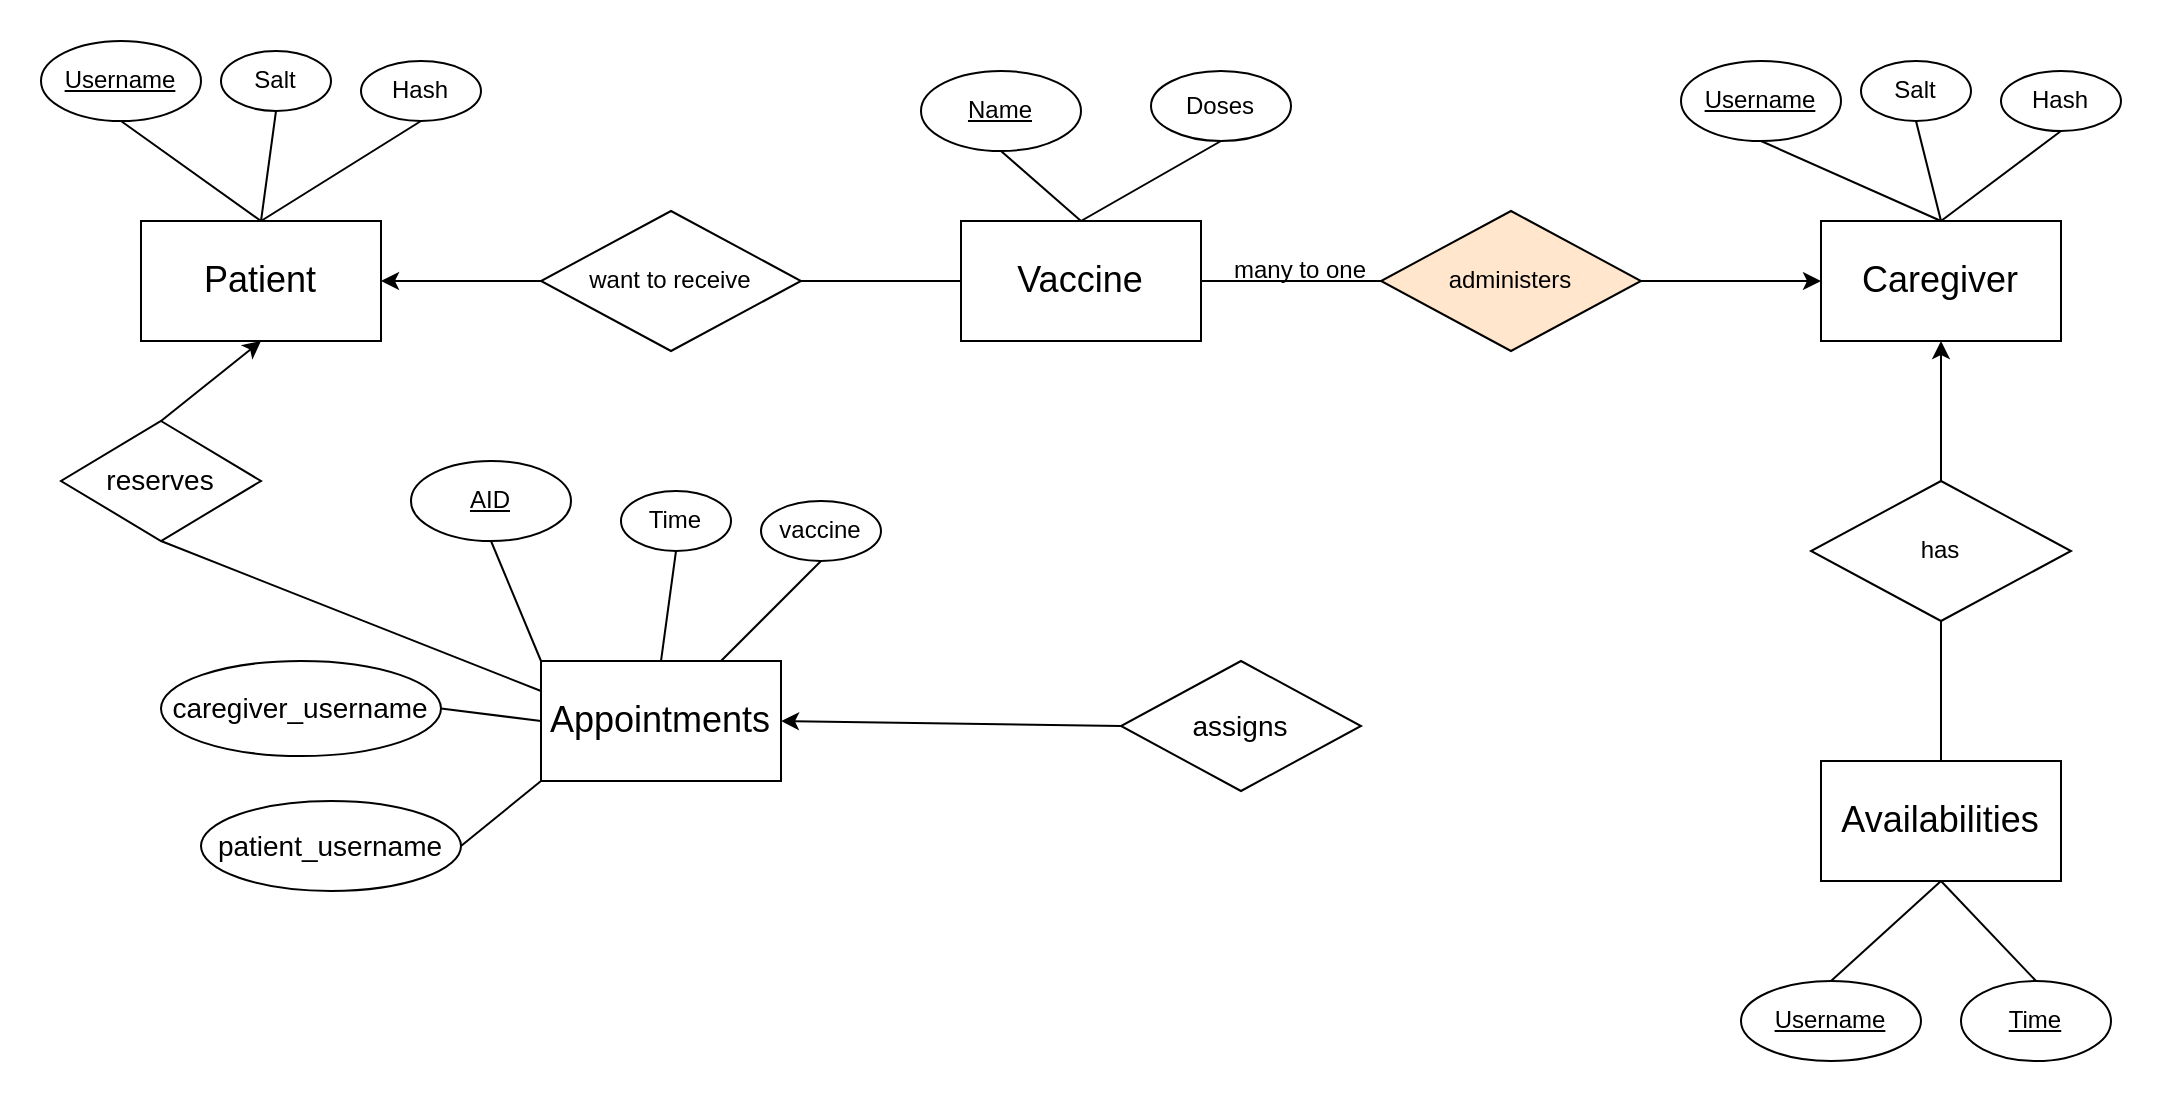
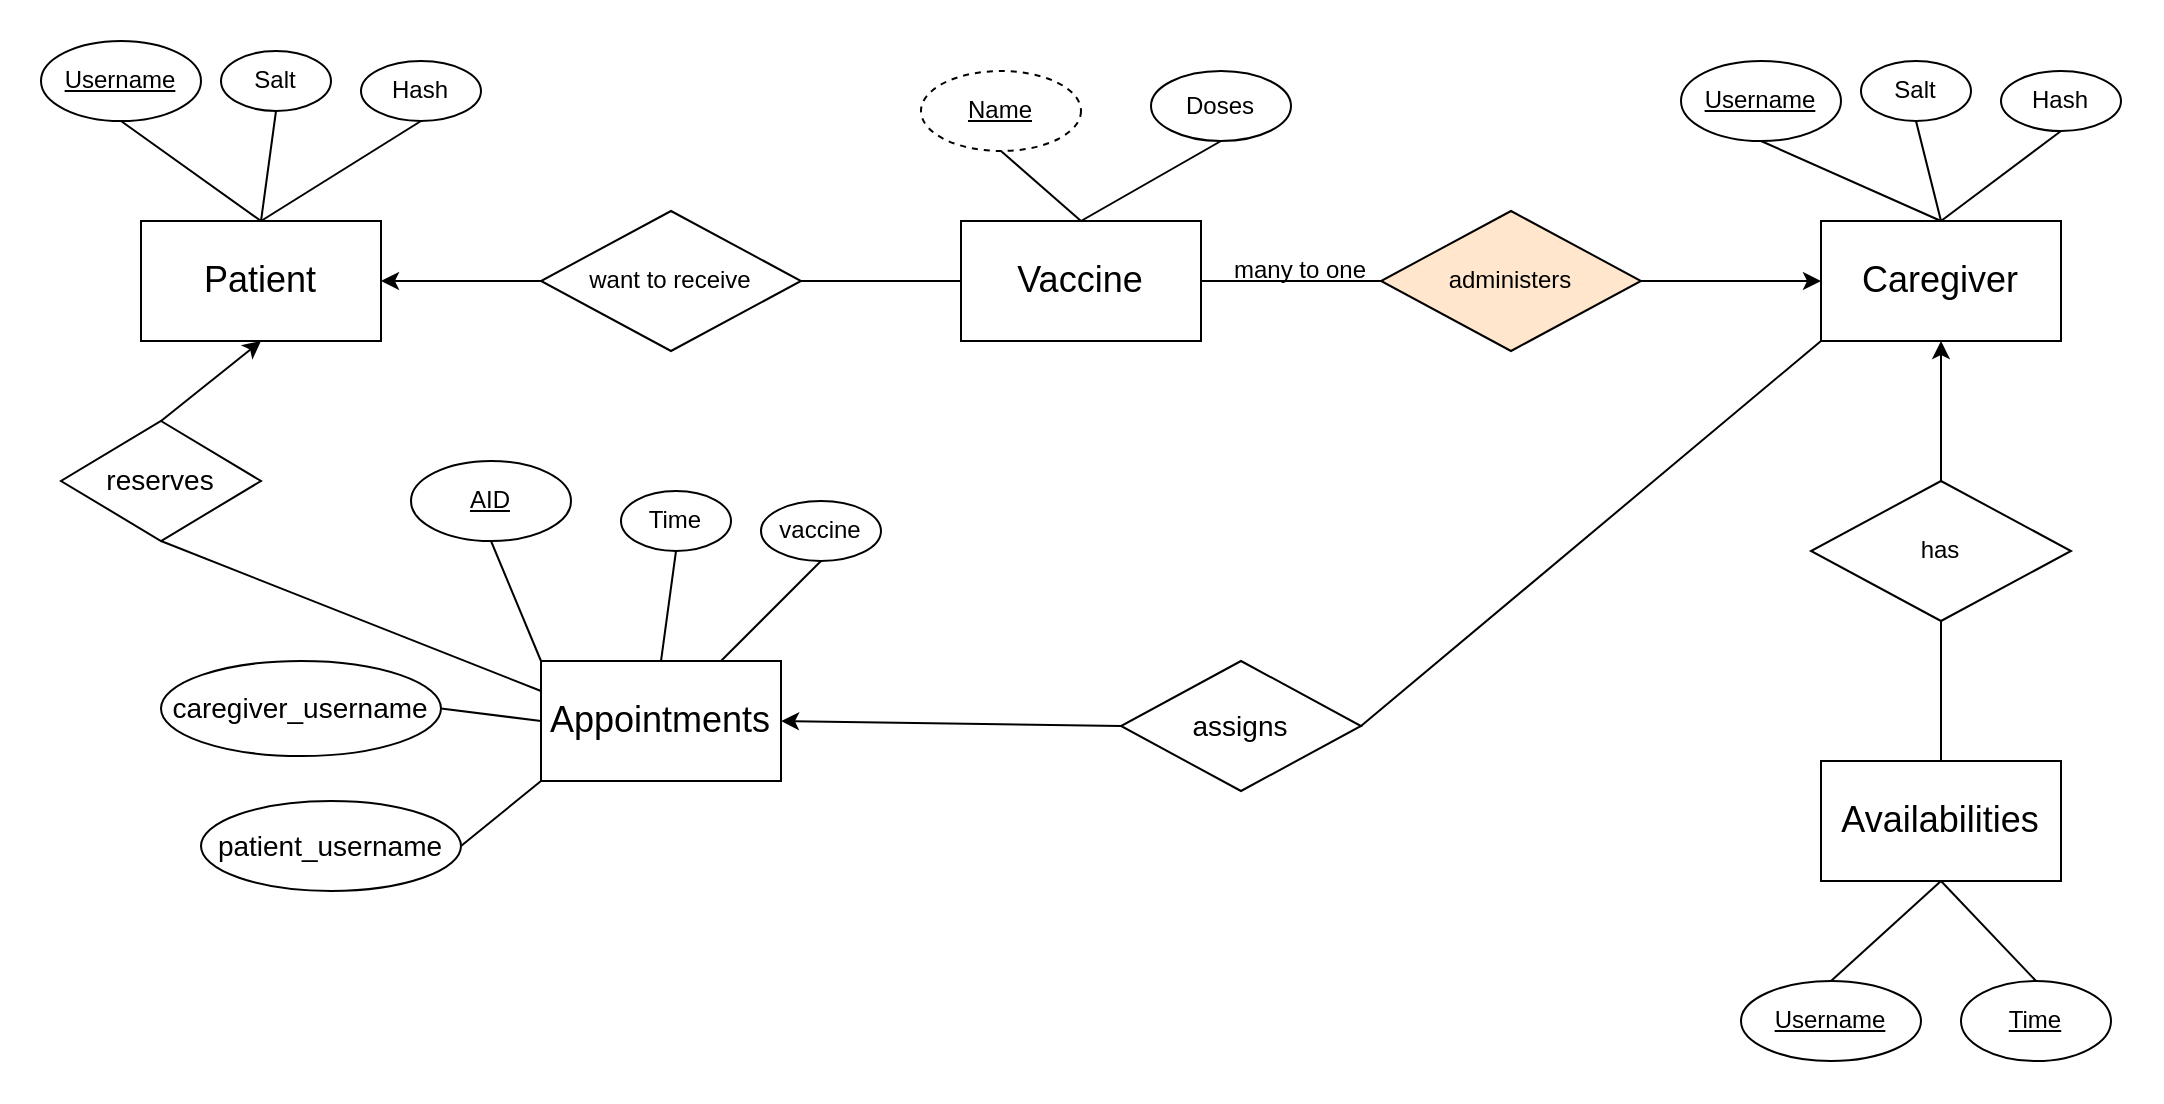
(1001, 111) -> (1001, 111)
none -> (1591, 534)
